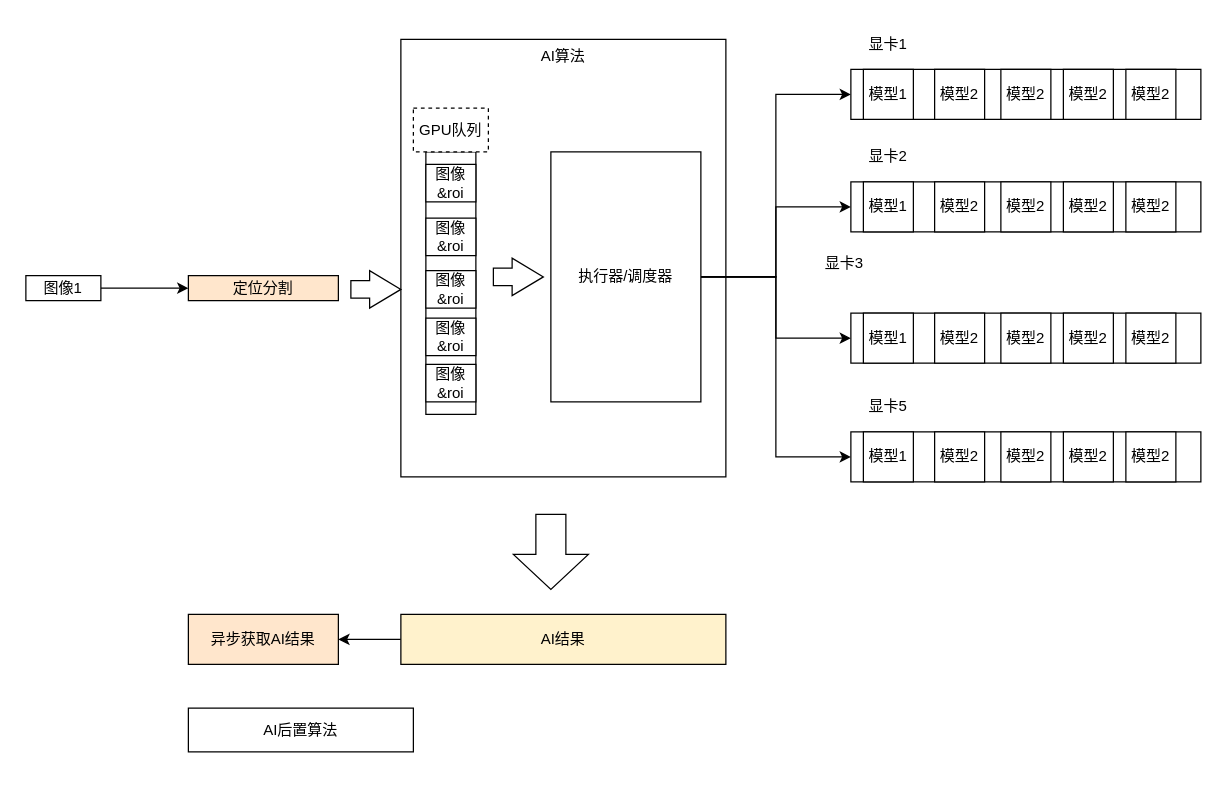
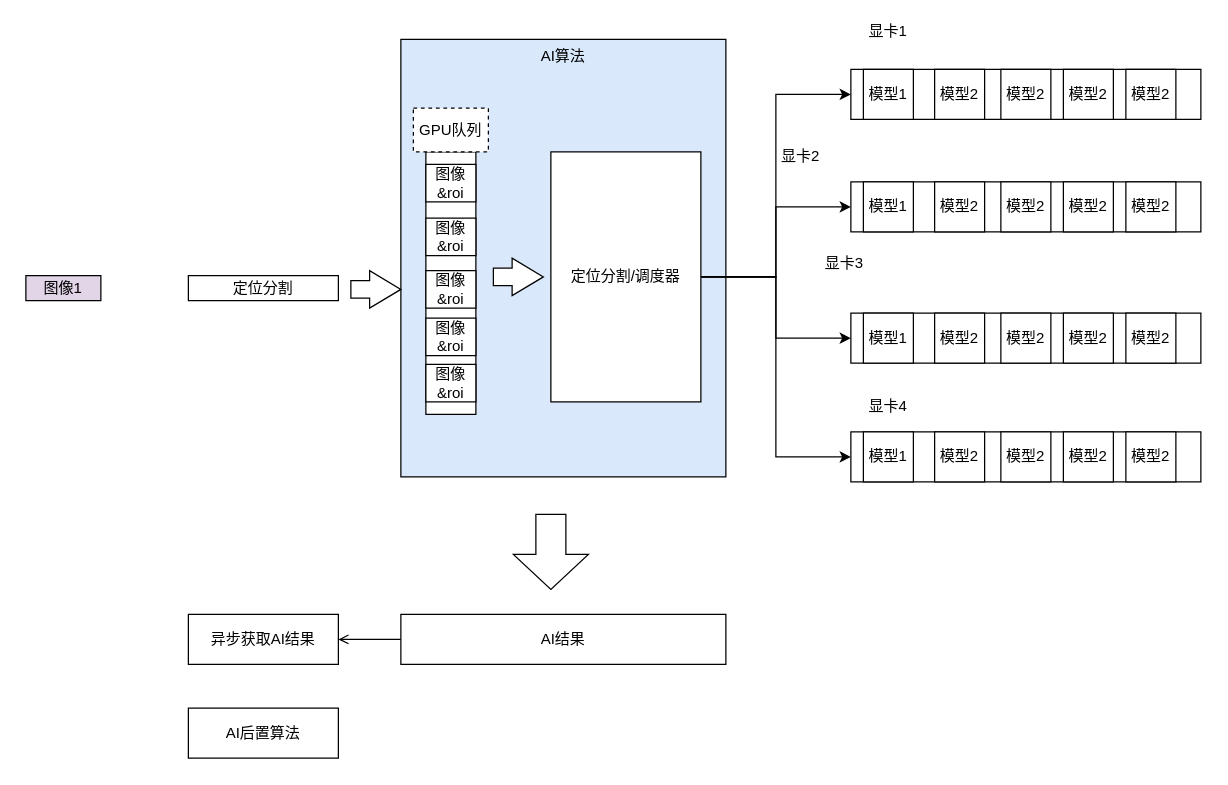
(888, 44) -> (888, 32)
(563, 57) -> (563, 57)
(888, 157) -> (801, 157)
(626, 277) -> (626, 277)
(63, 288) -> (63, 288)
(140, 288) -> none
(263, 288) -> (263, 288)
(888, 407) -> (888, 407)
(263, 639) -> (263, 639)
(348, 639) -> (345, 639)
(563, 639) -> (563, 639)
(301, 730) -> (263, 733)
